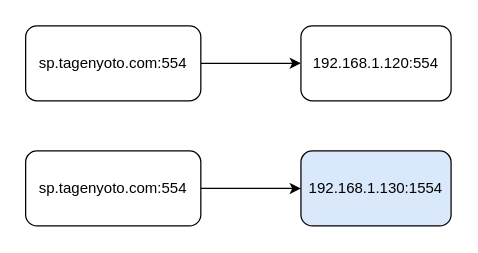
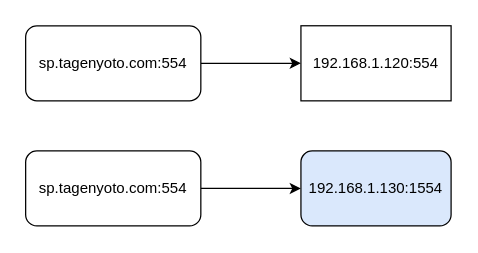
(376, 63) -> (376, 63)
